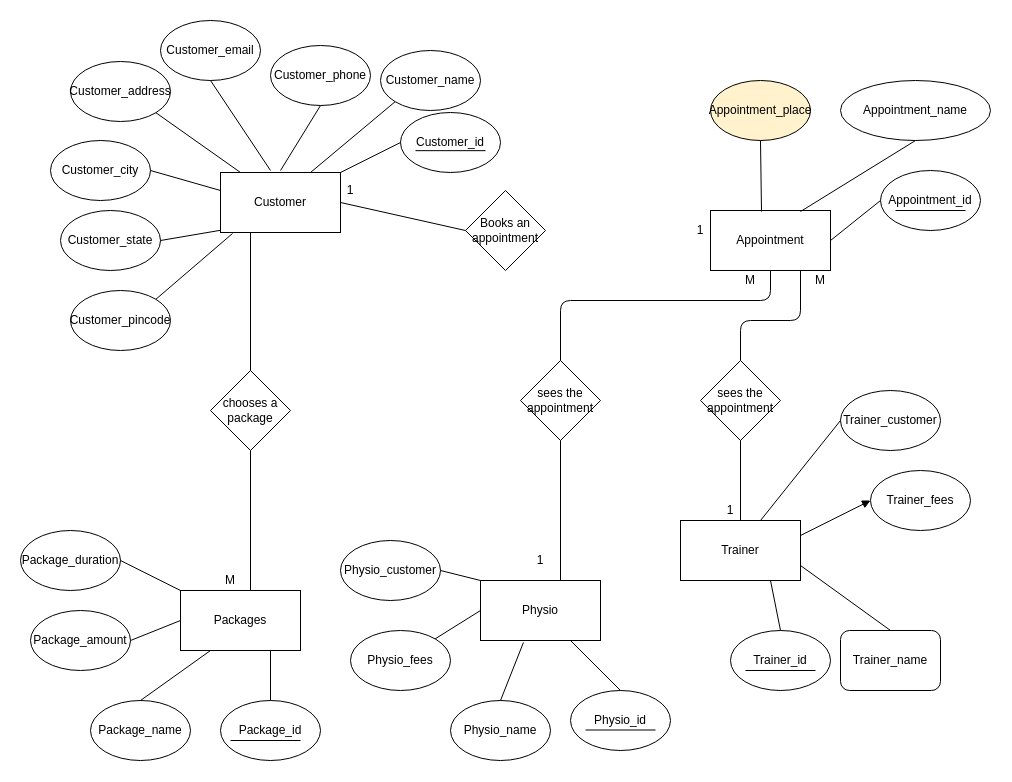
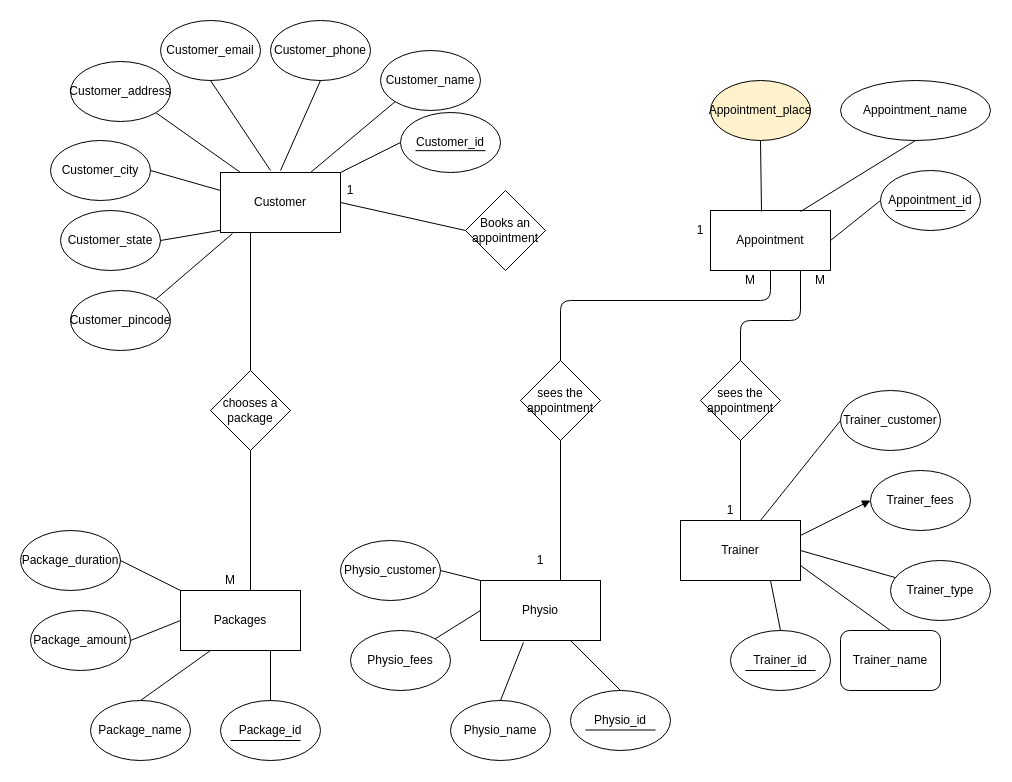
(321, 76) -> (321, 51)
none -> (848, 564)
none -> (941, 591)
